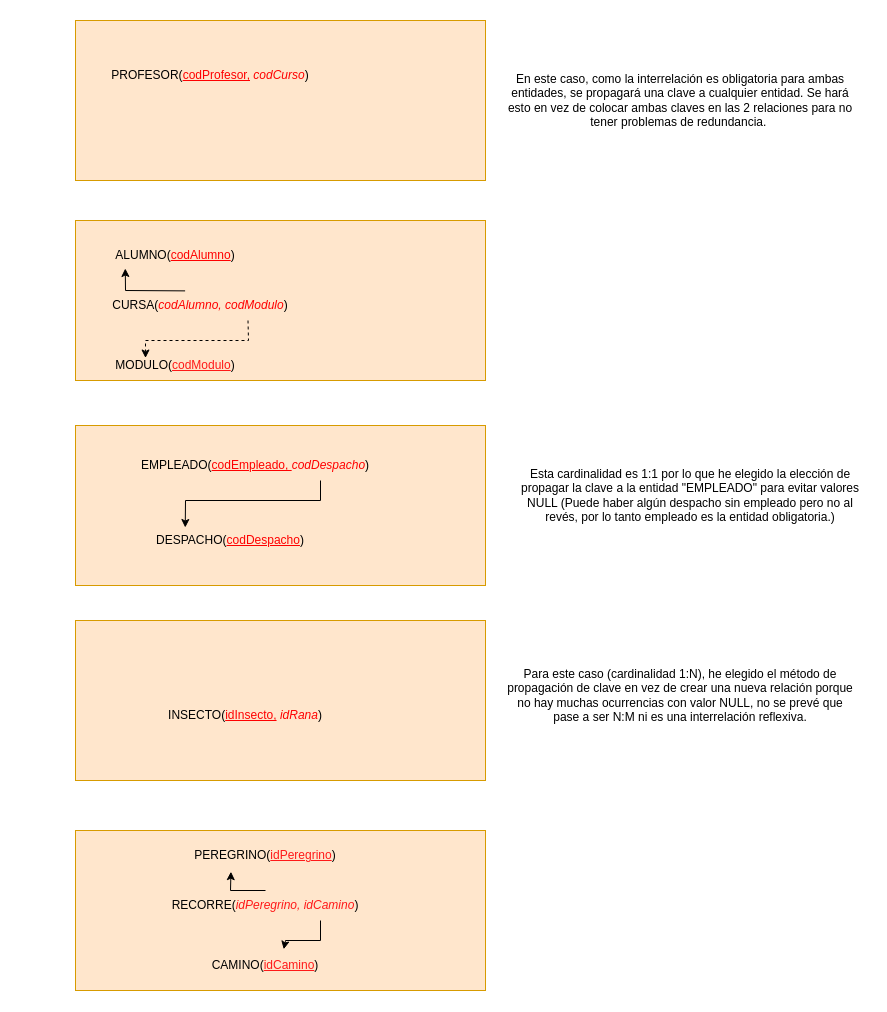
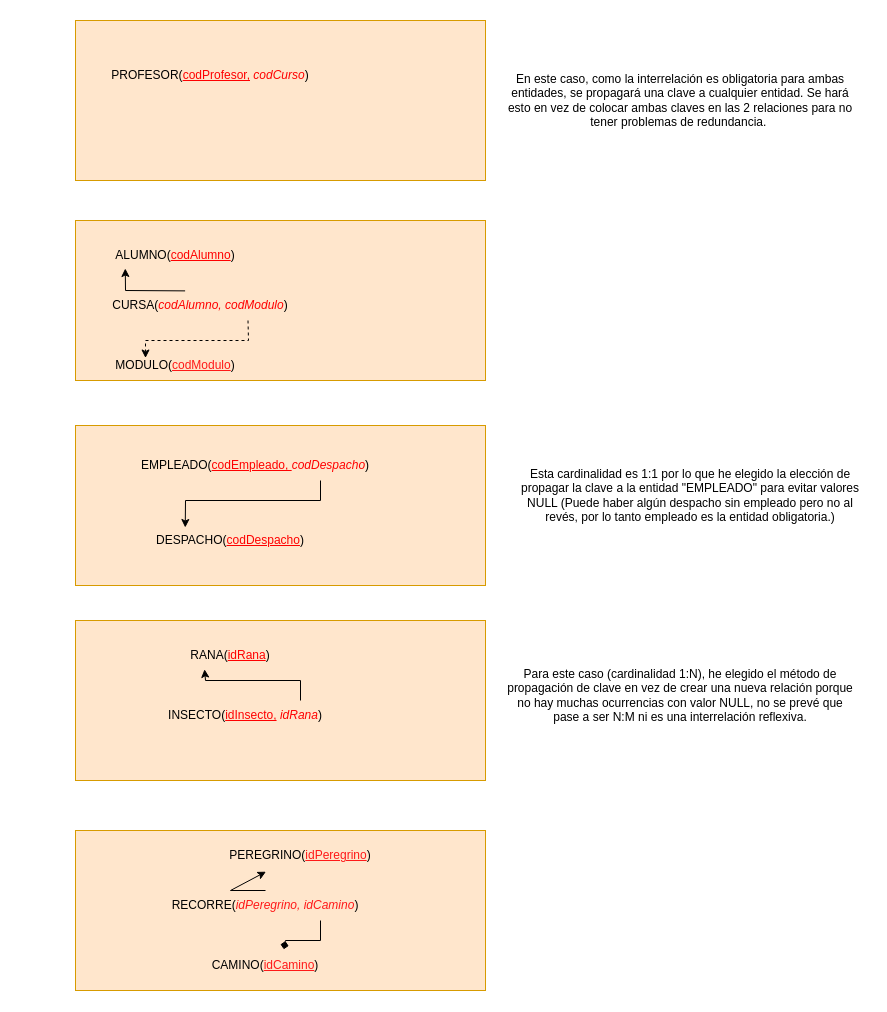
none -> (231, 656)
none -> (262, 681)
(266, 856) -> (301, 856)
(288, 941) -> (288, 941)
